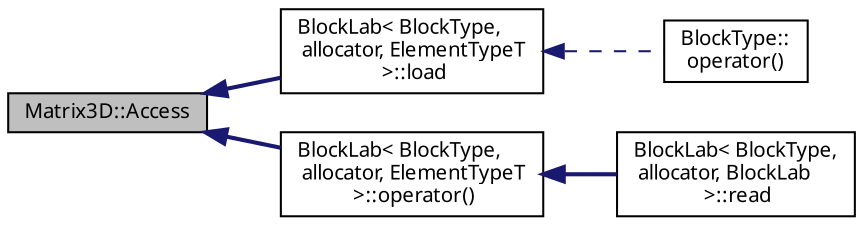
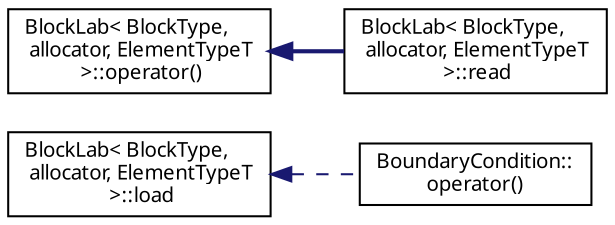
(736, 51) -> (476, 174)
(108, 113) -> none
(736, 174) -> (476, 51)
